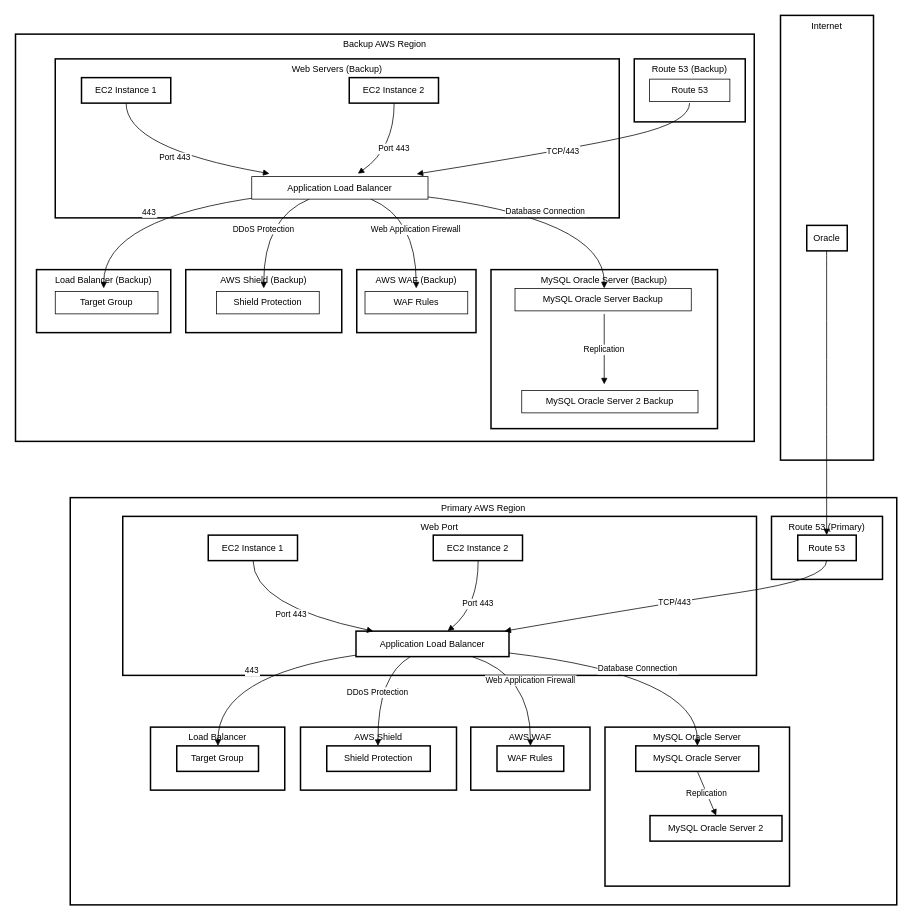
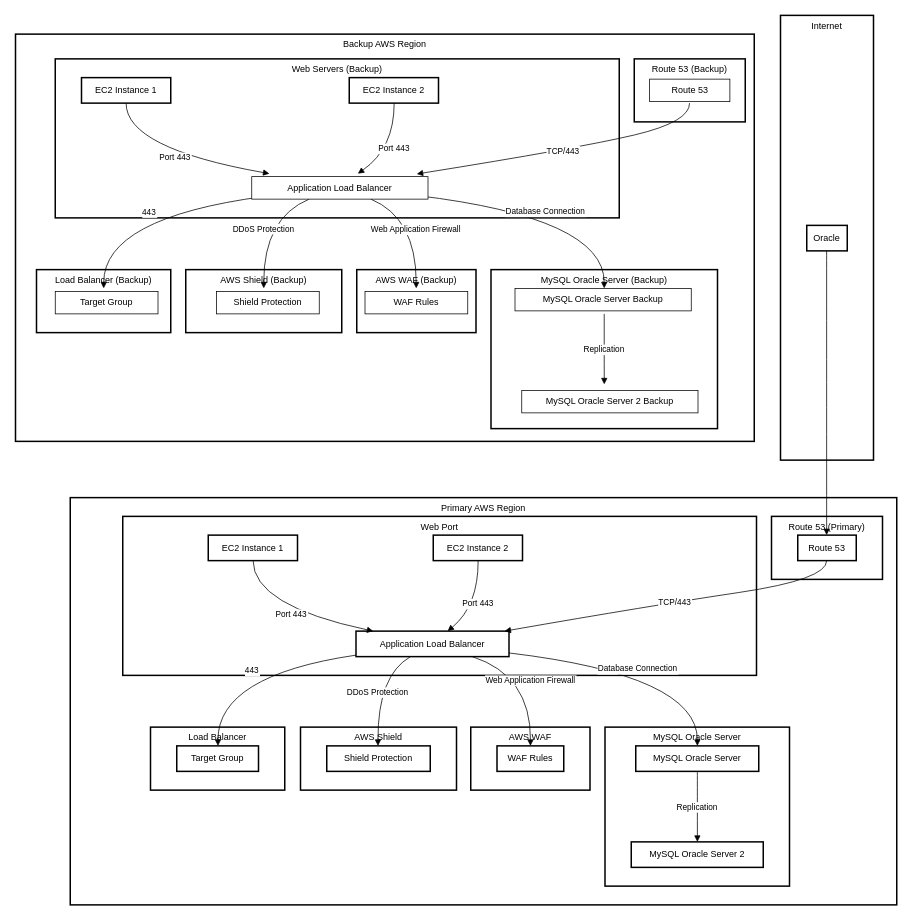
(716, 828) -> (697, 855)
